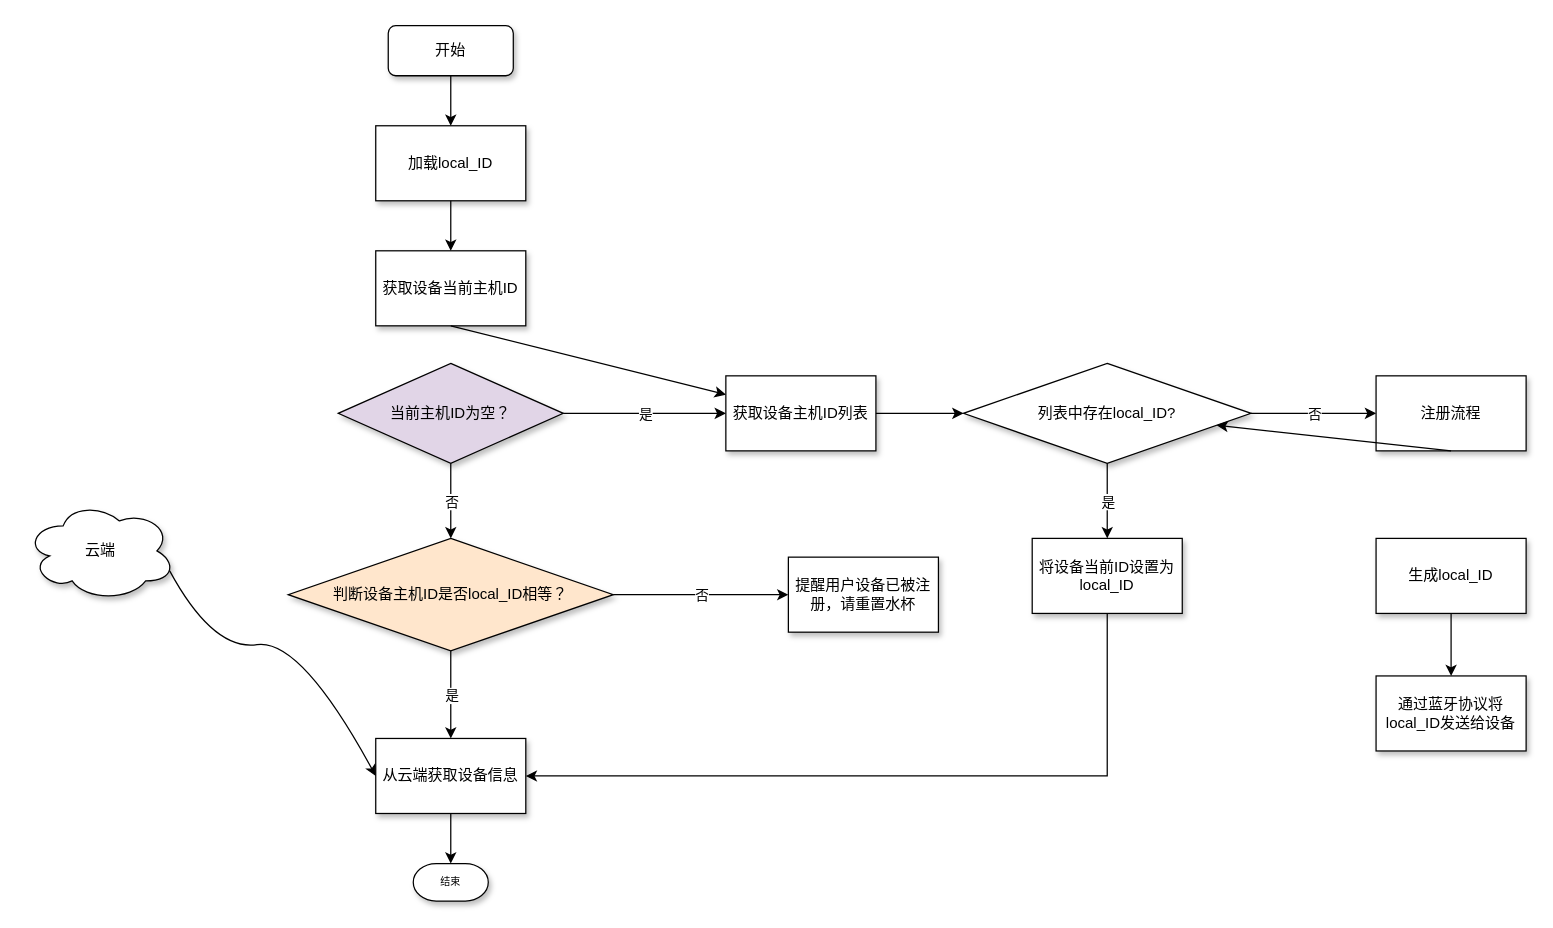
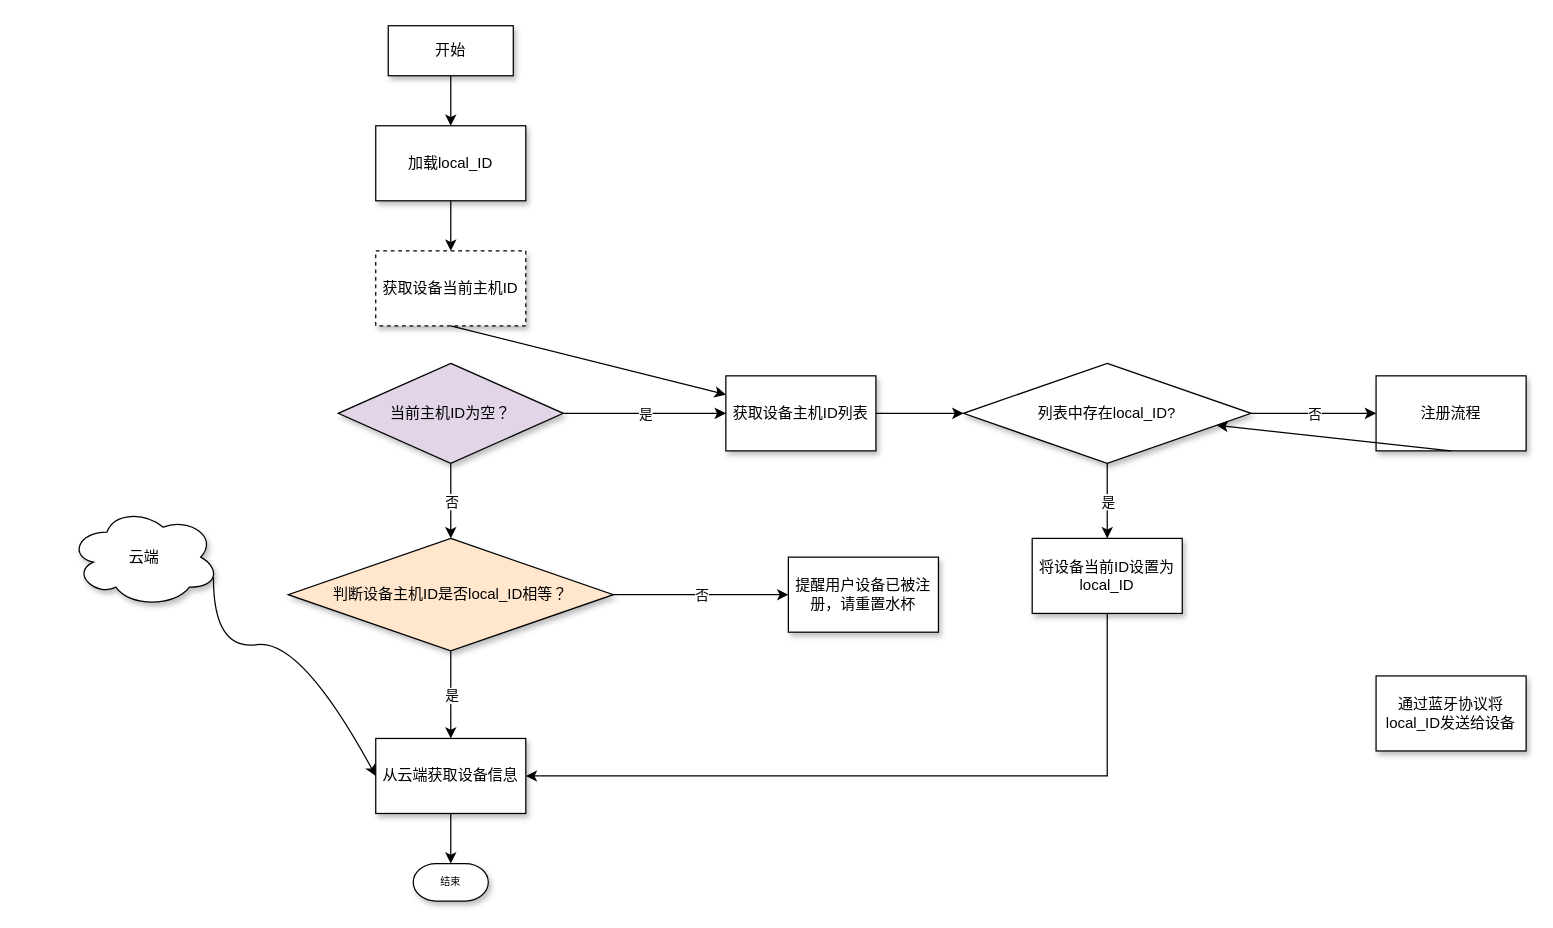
(451, 51) -> (451, 51)
(451, 288) -> (451, 288)
(101, 551) -> (144, 557)
(1451, 576) -> none
(1451, 640) -> none
